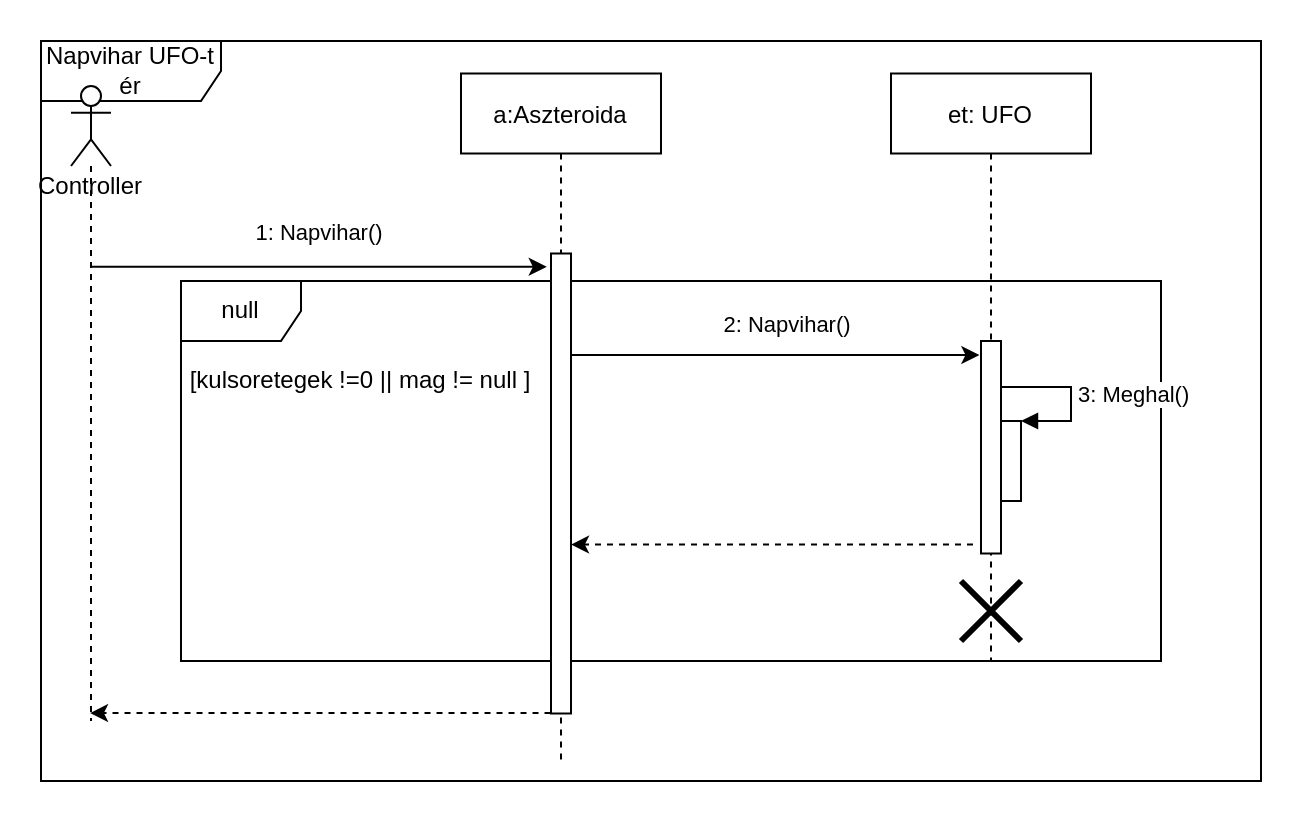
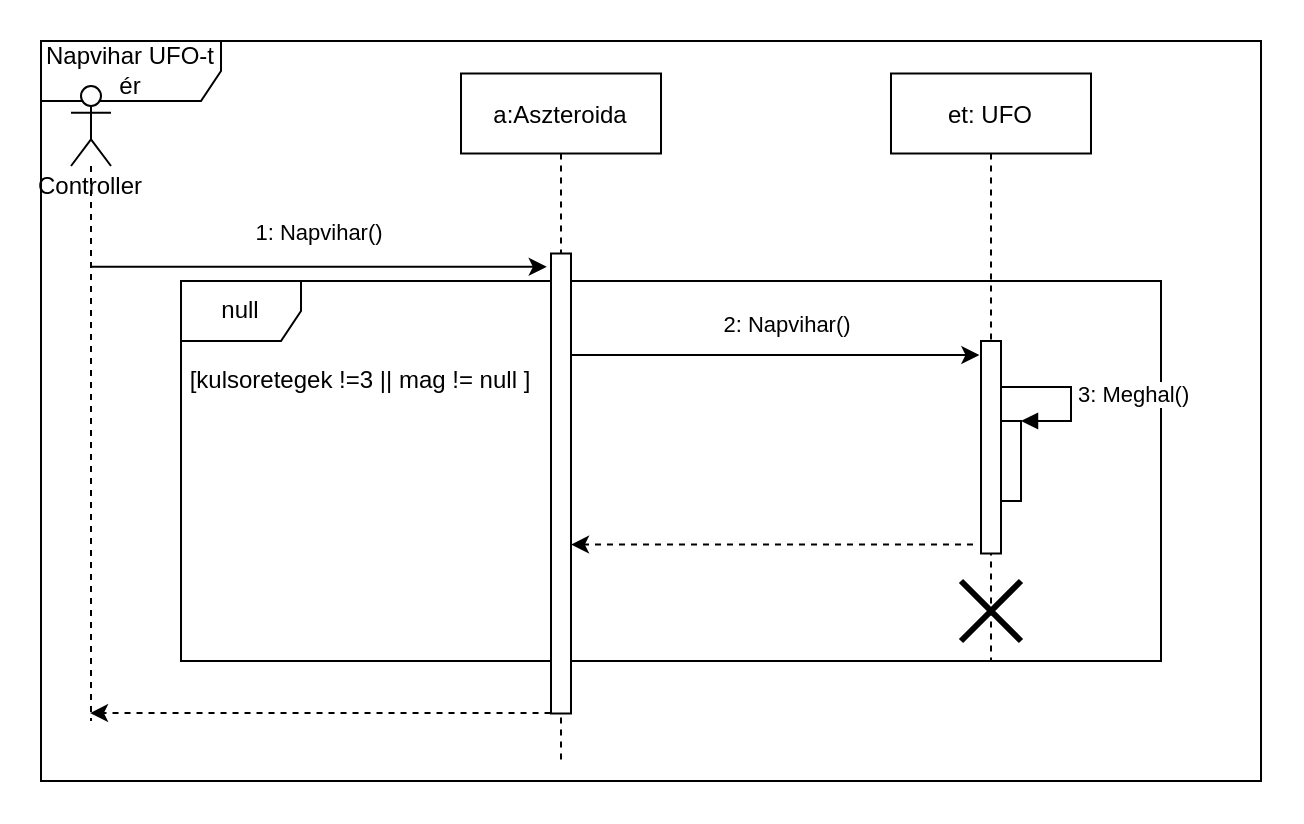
(361, 381) -> (361, 381)
